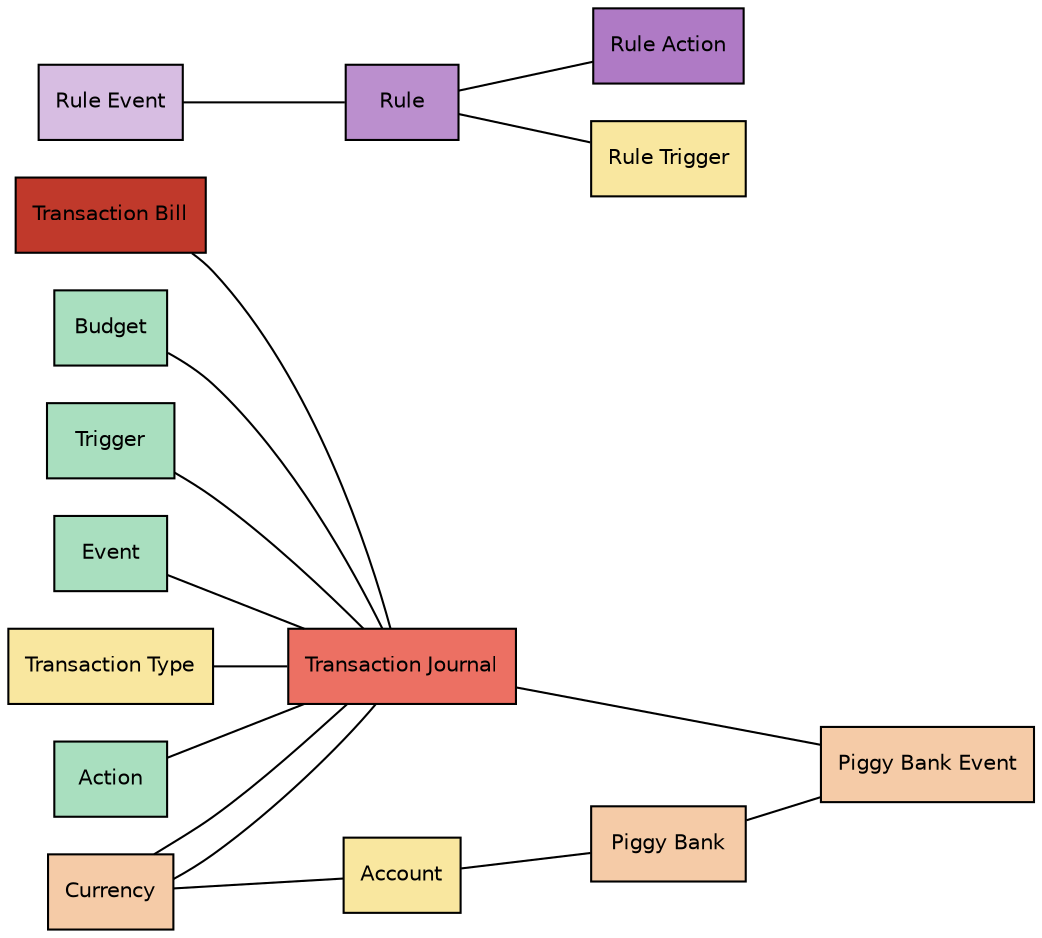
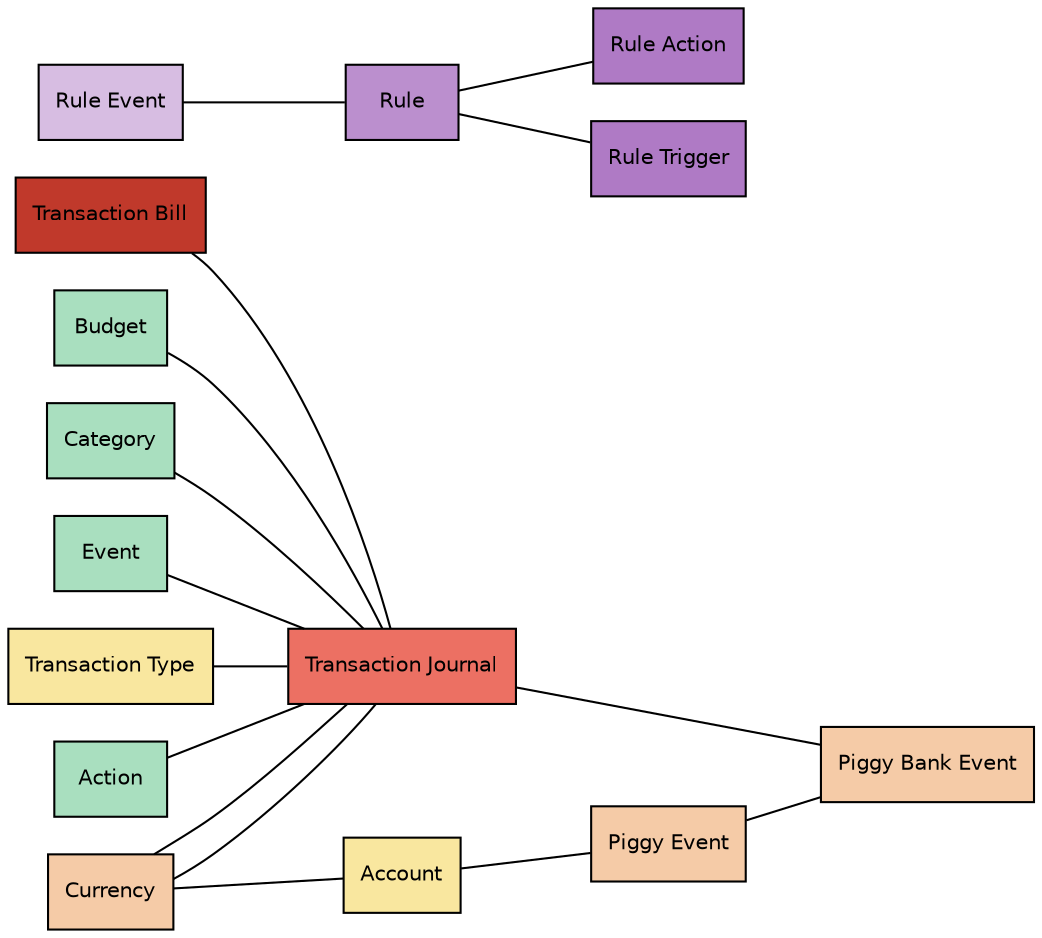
(668, 159) -> (668, 159)
(111, 441) -> (111, 441)
(668, 844) -> (668, 844)
